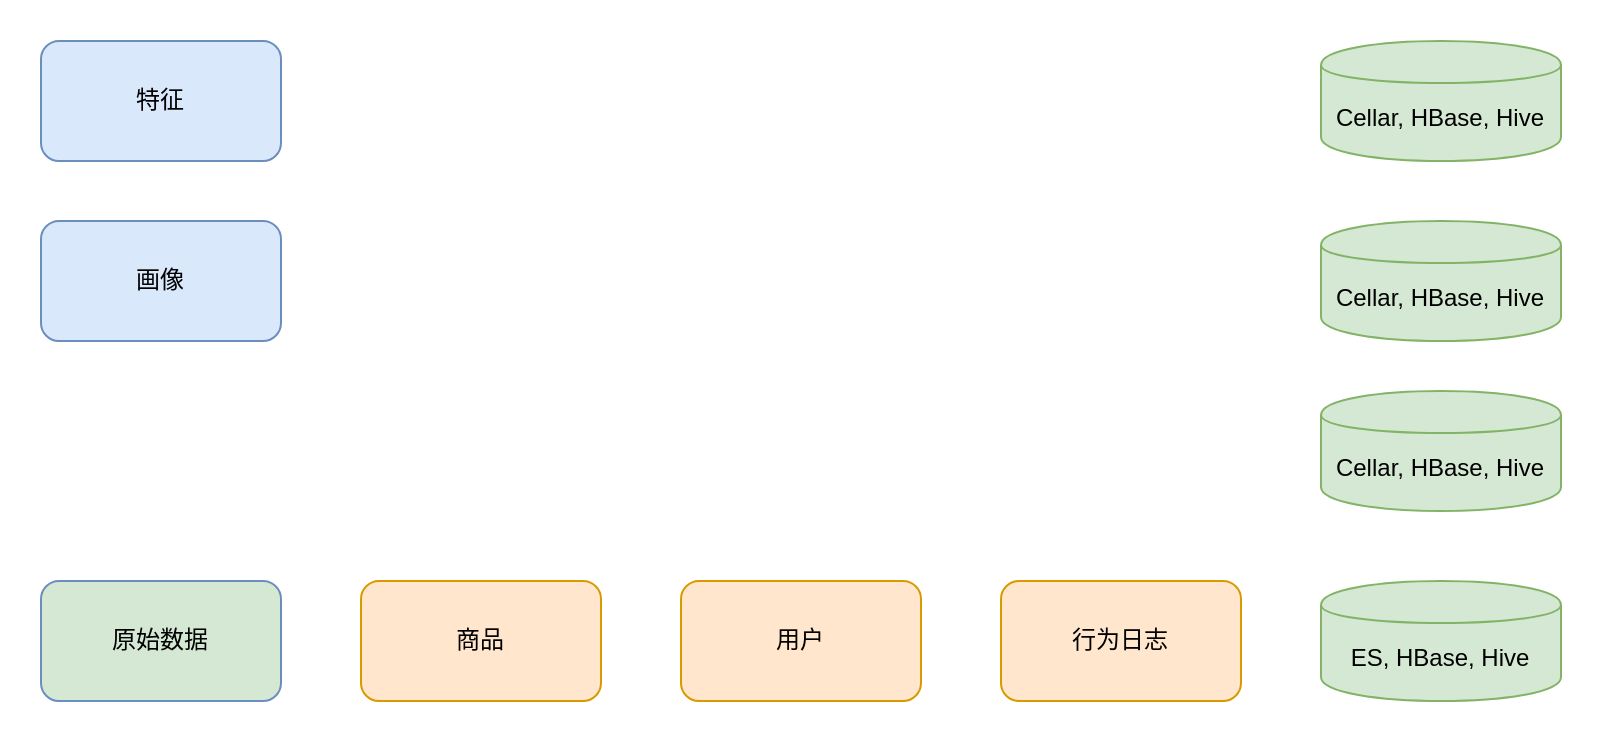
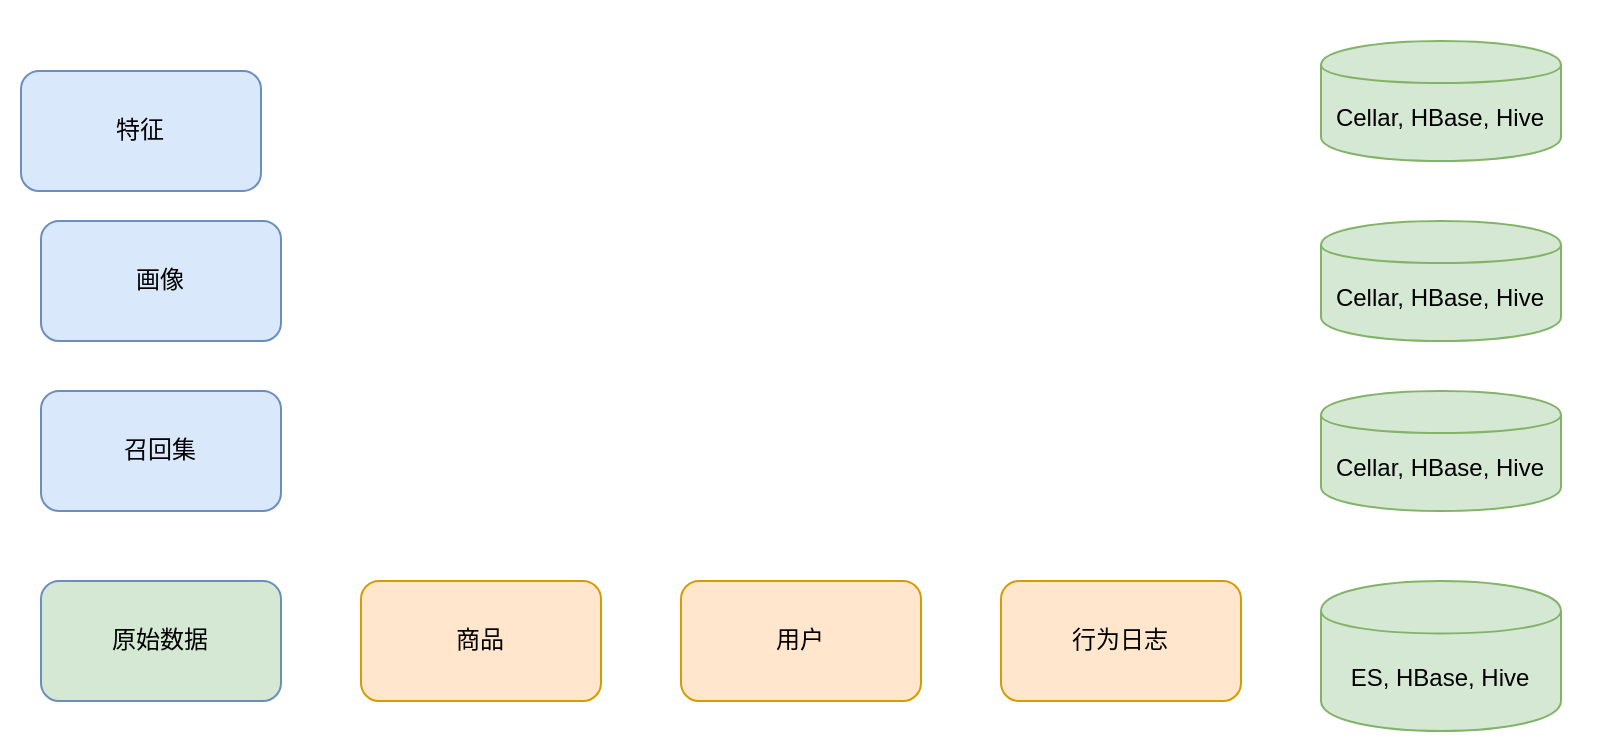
(161, 101) -> (141, 131)
none -> (161, 451)
(1441, 641) -> (1441, 656)
